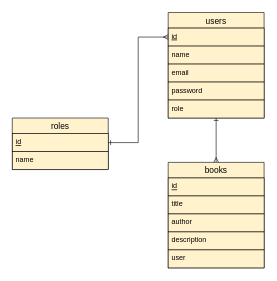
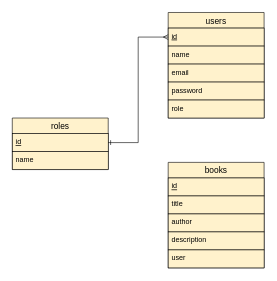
(216, 141) -> none
